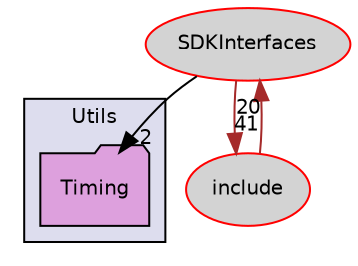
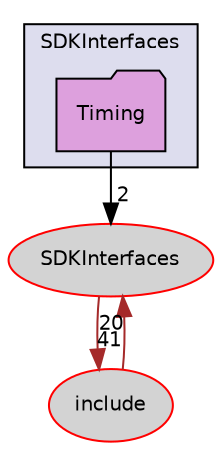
(153, 113) -> (111, 180)
(95, 118) -> (111, 43)
